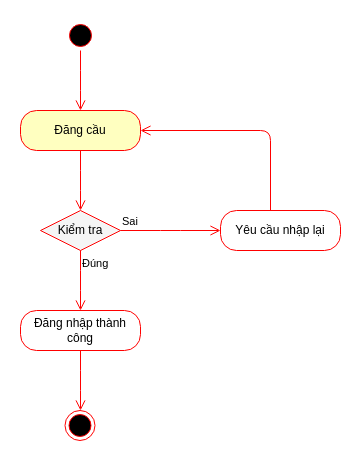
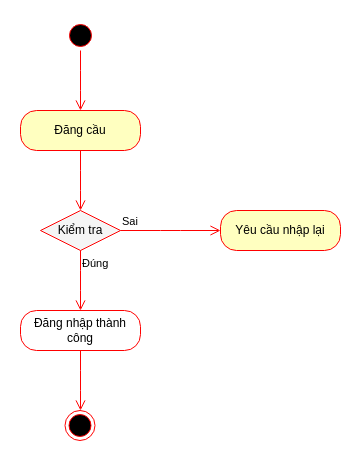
(242, 131) -> none
(281, 231) -> (281, 231)
